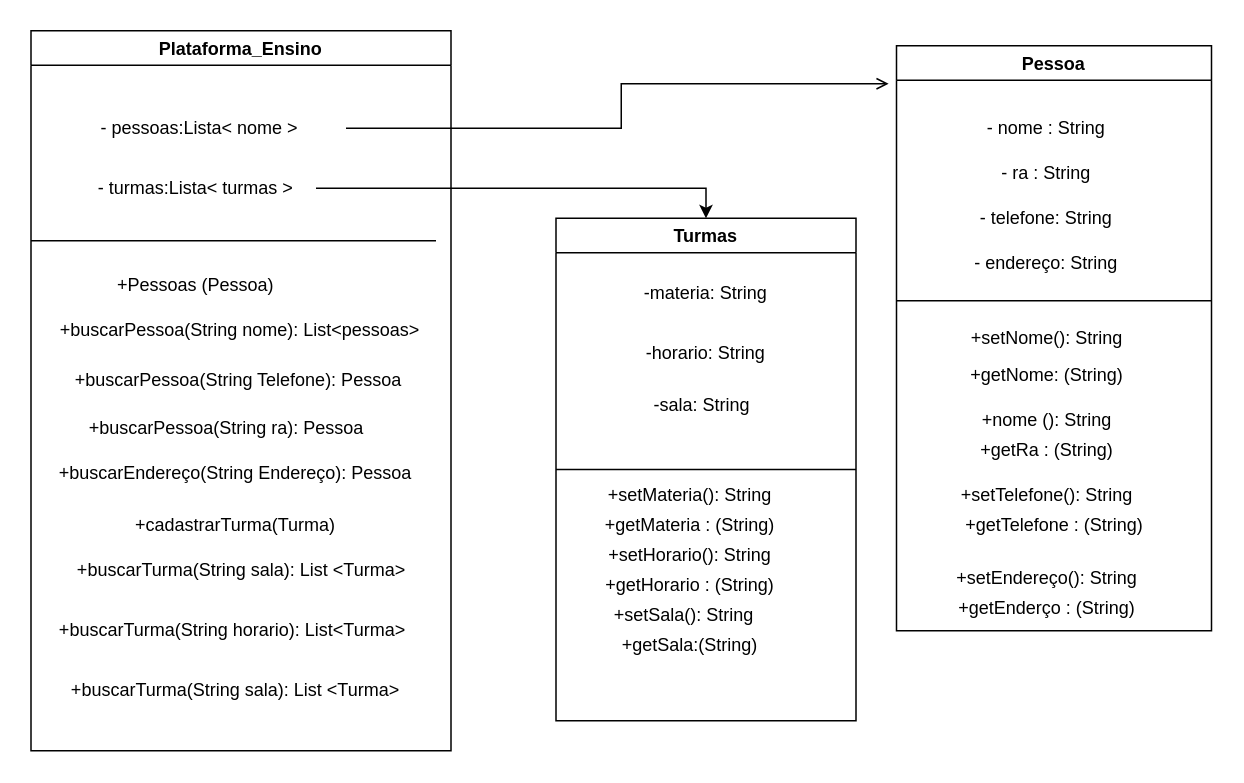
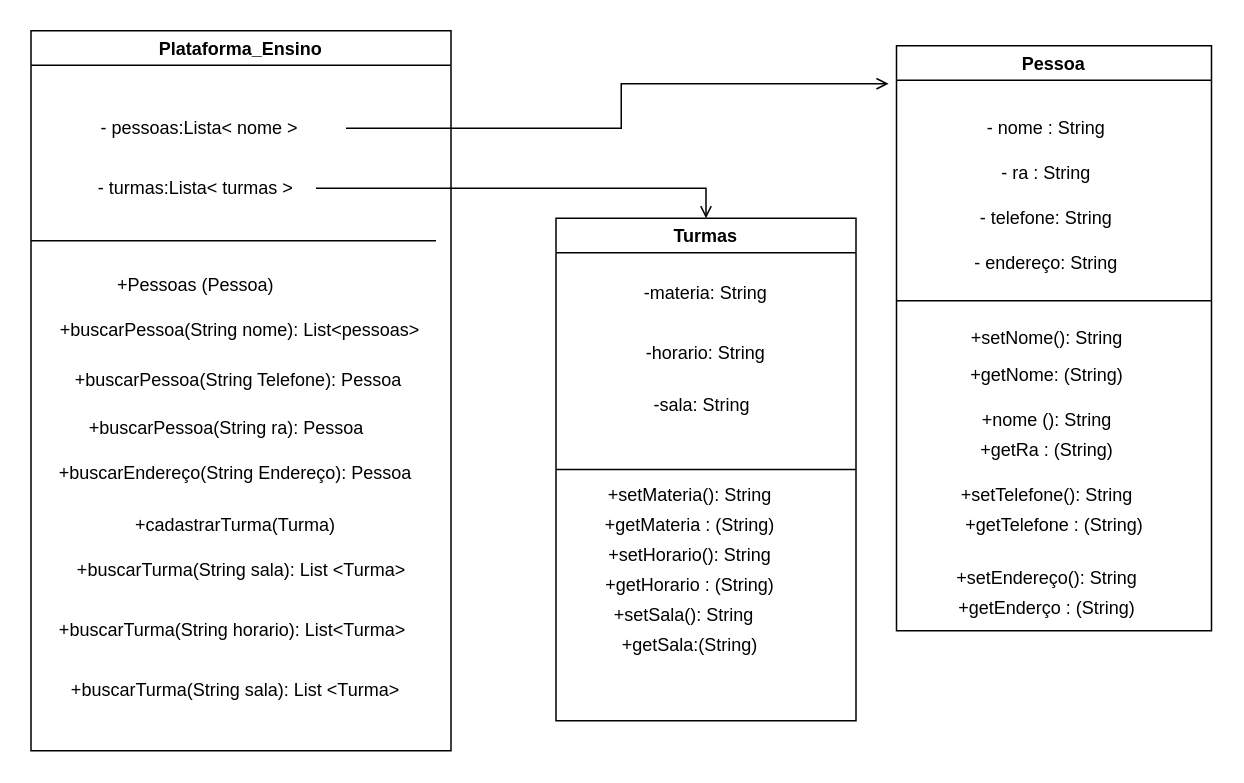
(706, 207) -> (706, 209)
